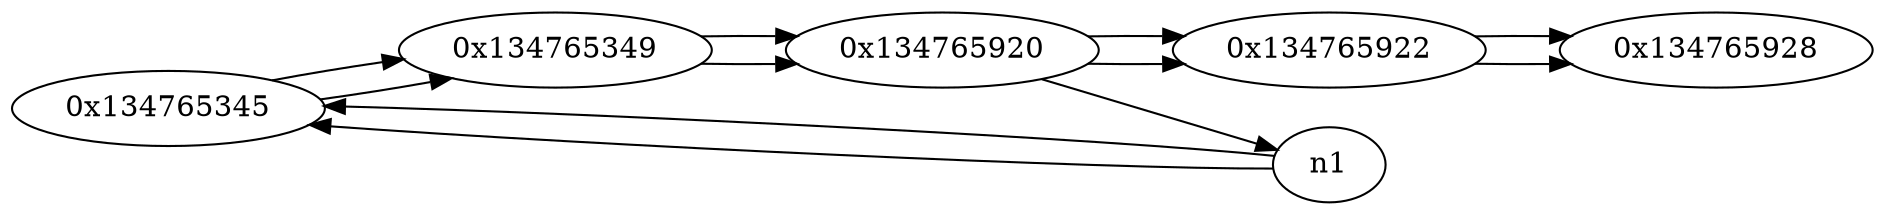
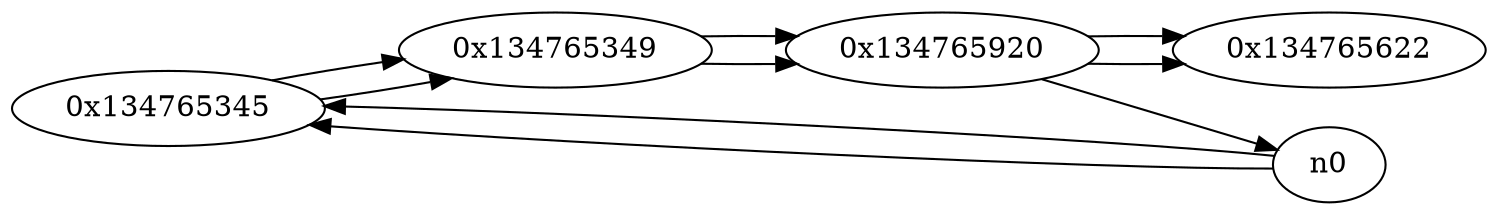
(1329, 50) -> (1329, 50)
(1716, 50) -> none
(1329, 165) -> (1329, 165)
